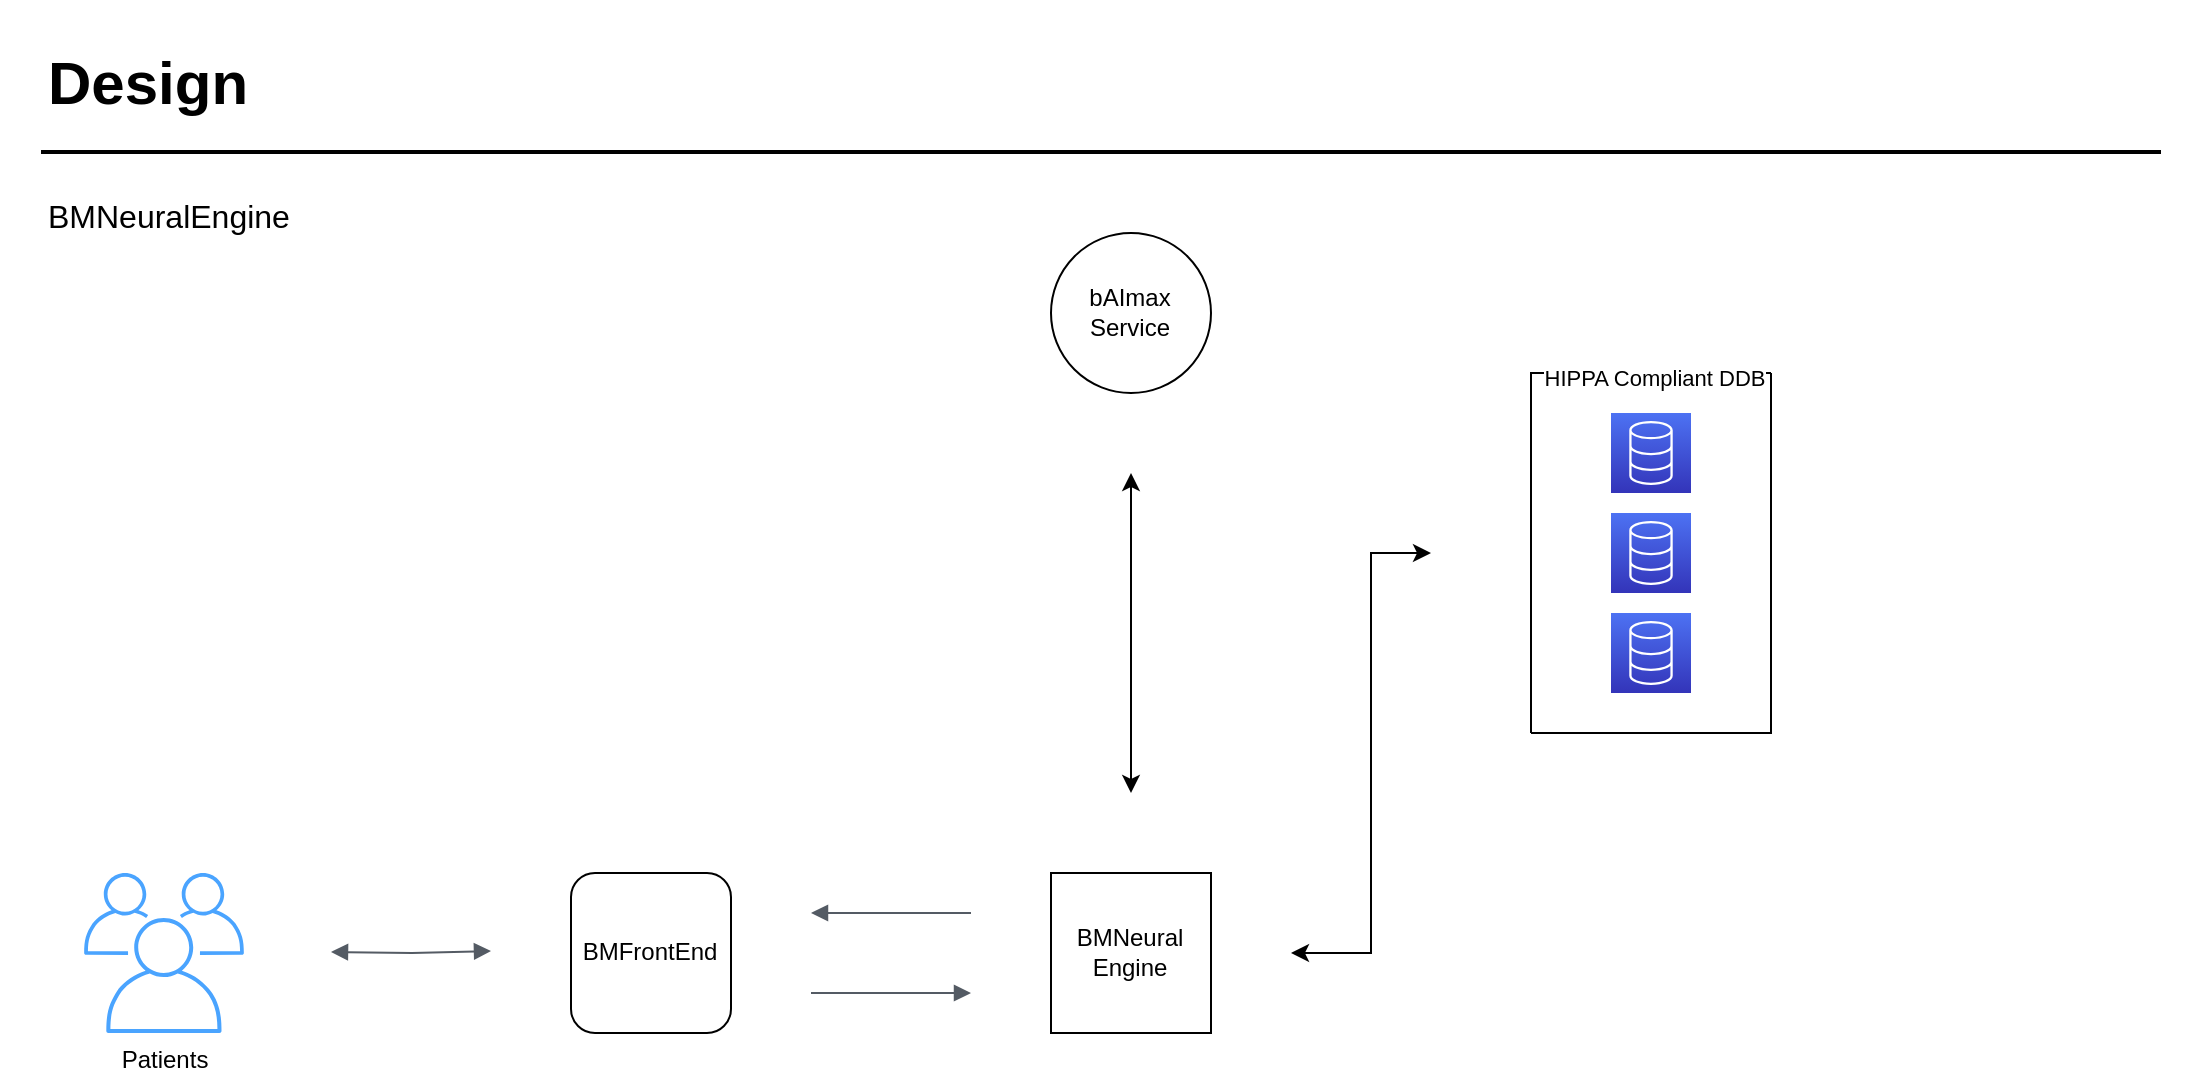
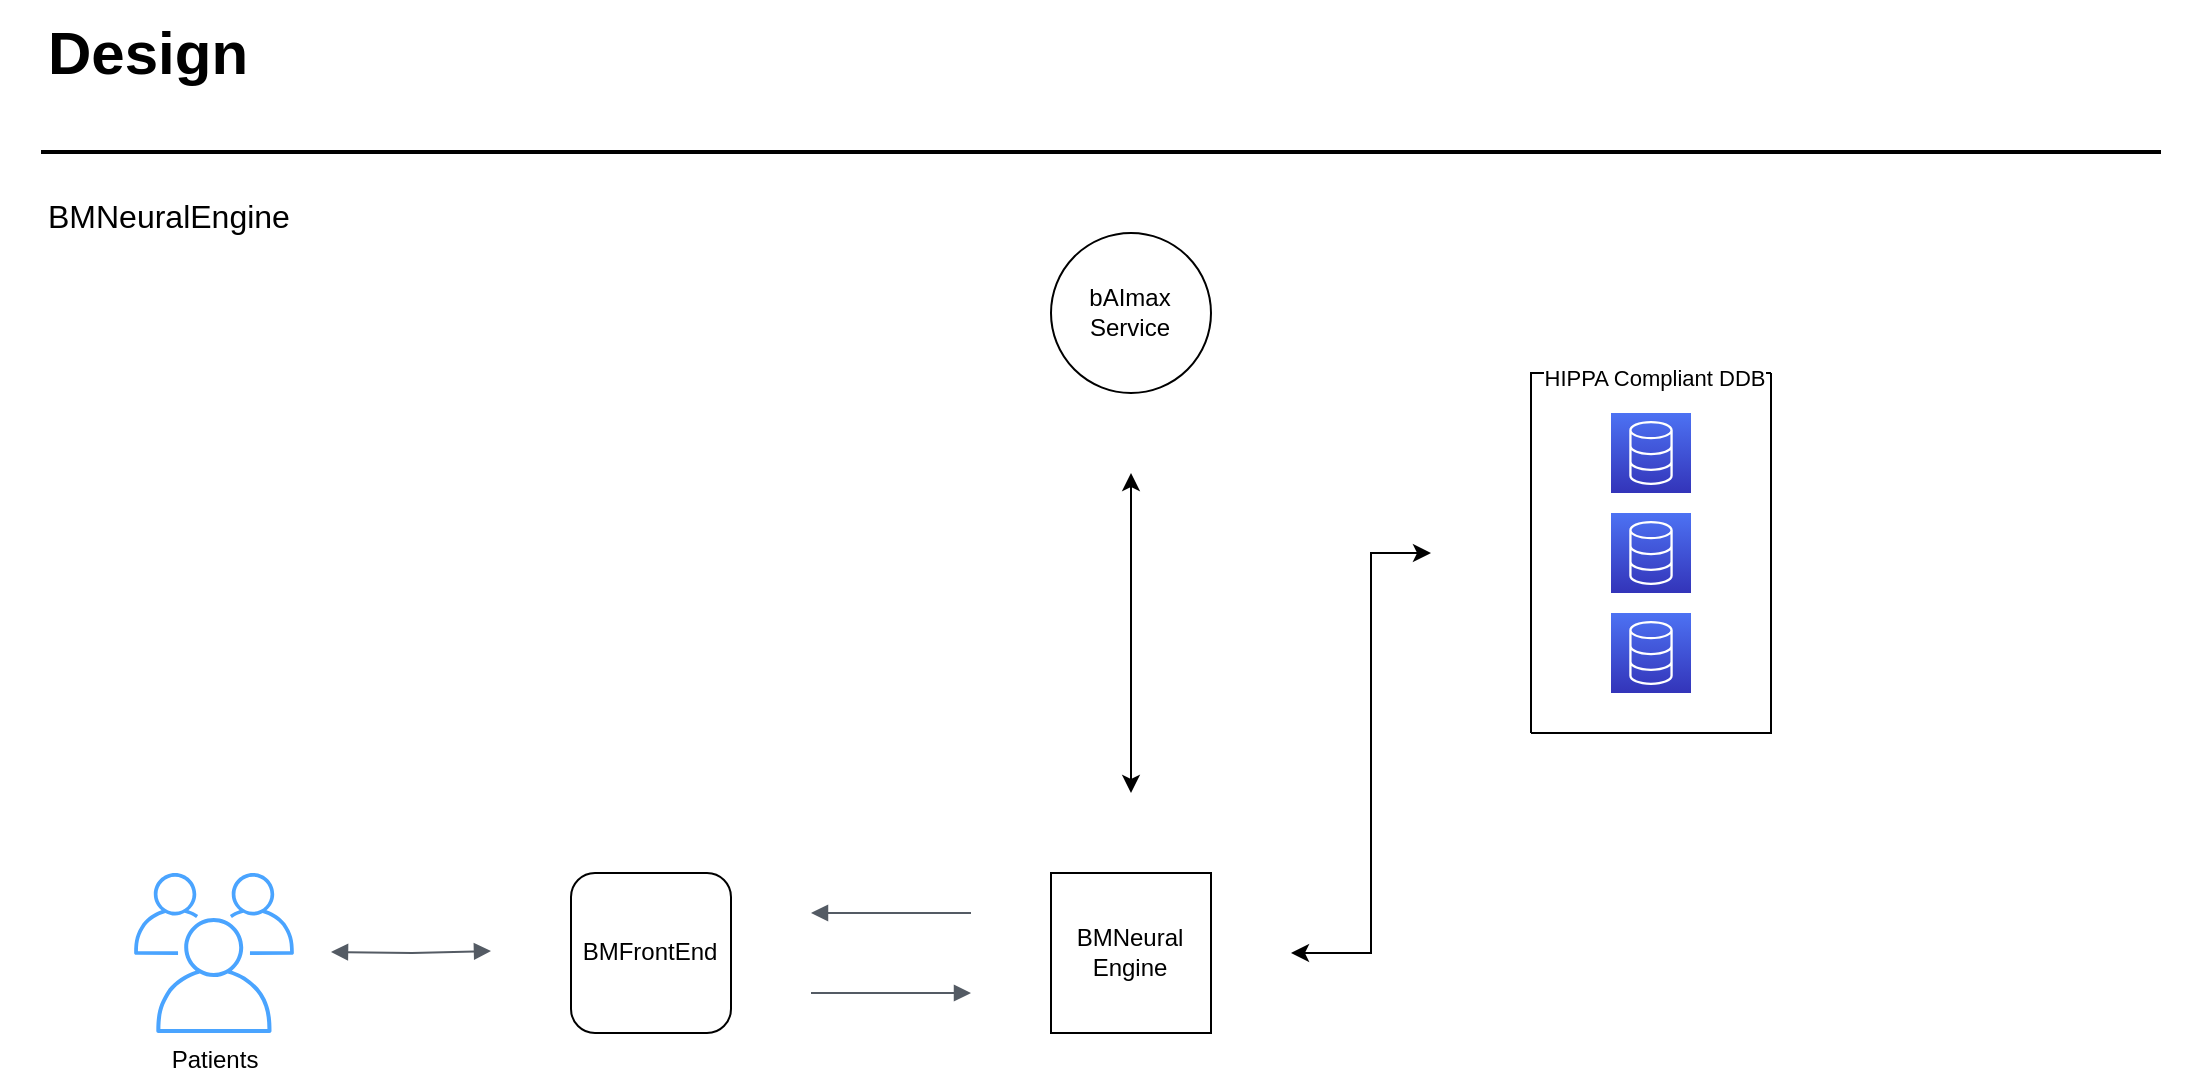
(164, 82) -> (164, 52)
(164, 953) -> (214, 953)
